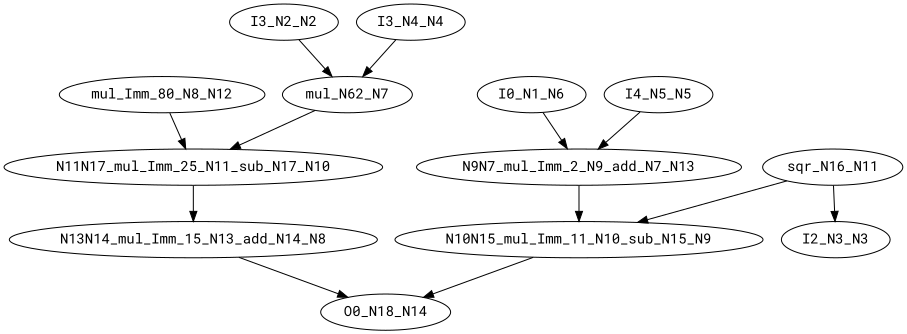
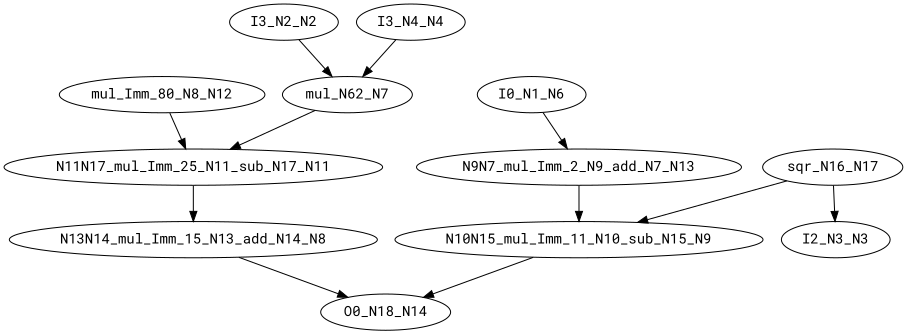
(659, 95) -> none
(193, 167) -> (193, 167)
(833, 167) -> (833, 167)
